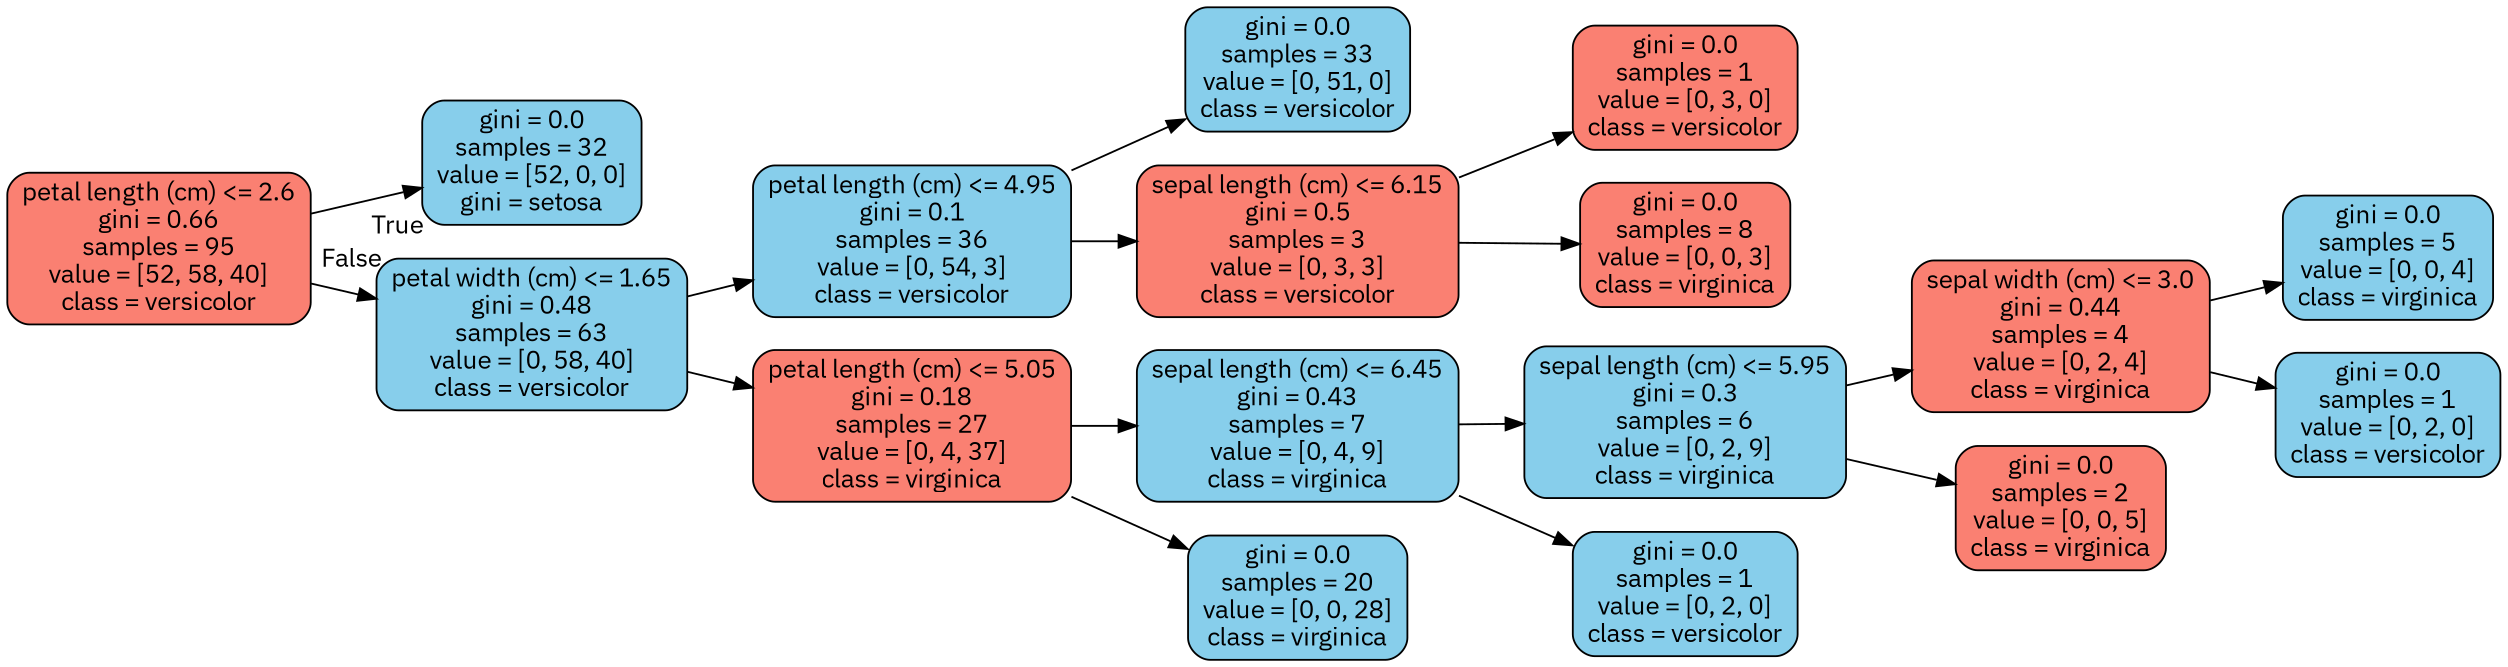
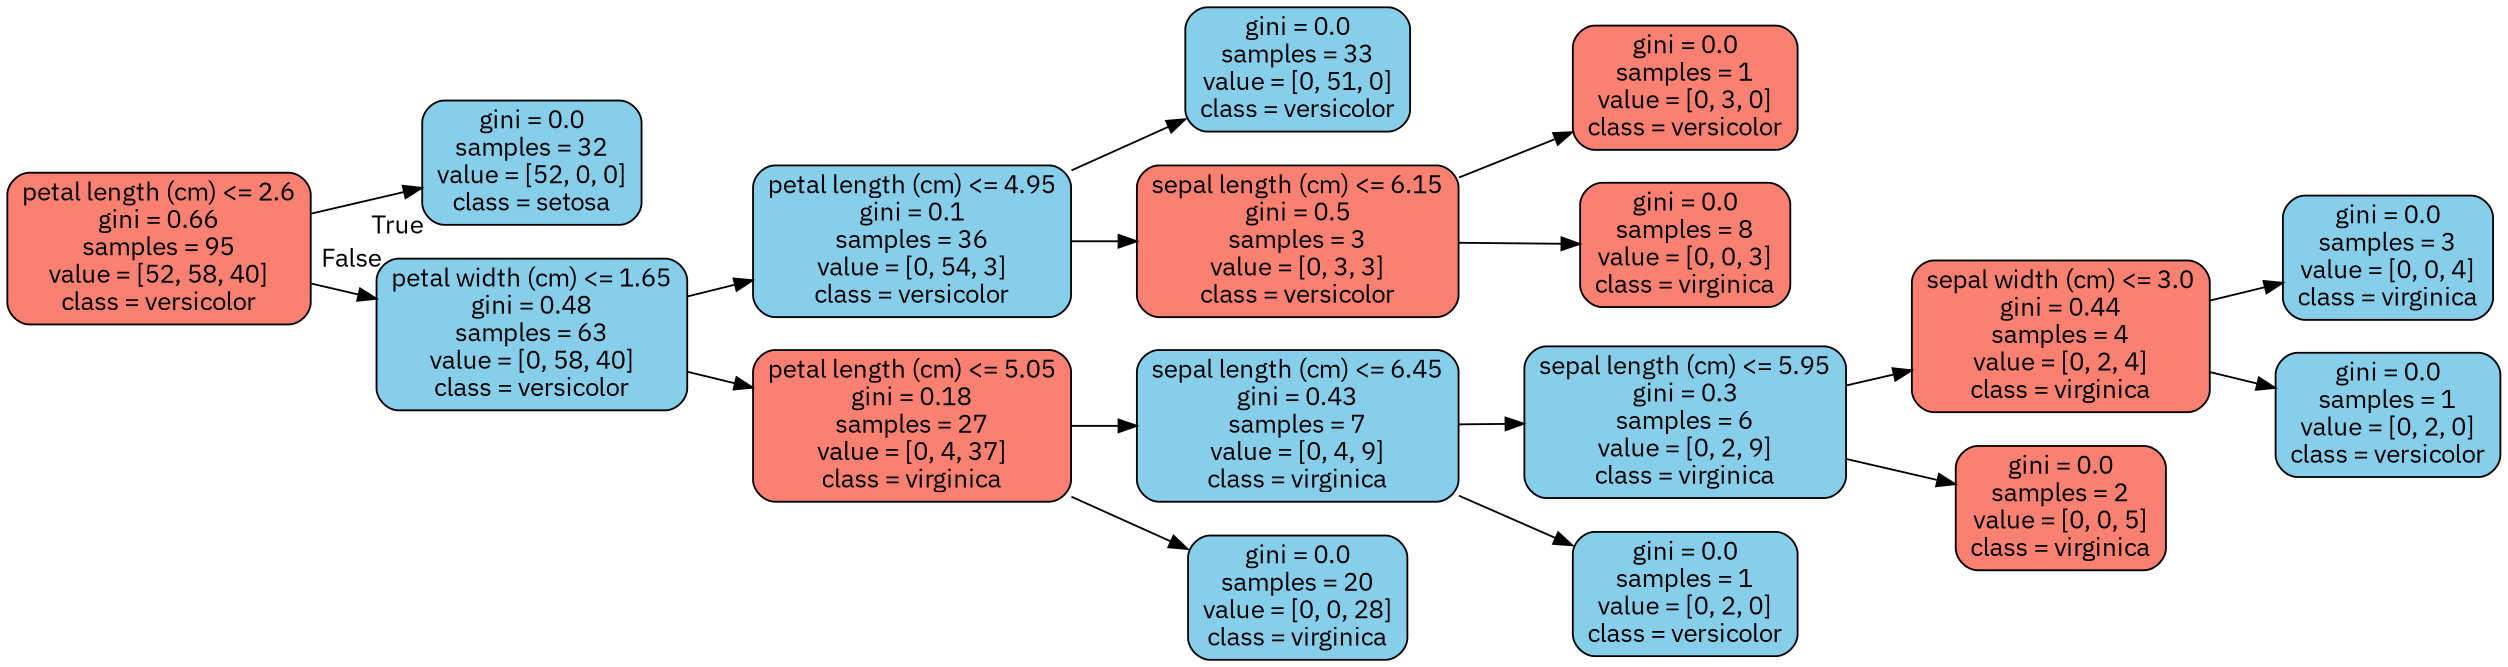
(532, 163) -> (532, 163)
(2388, 258) -> (2388, 258)
